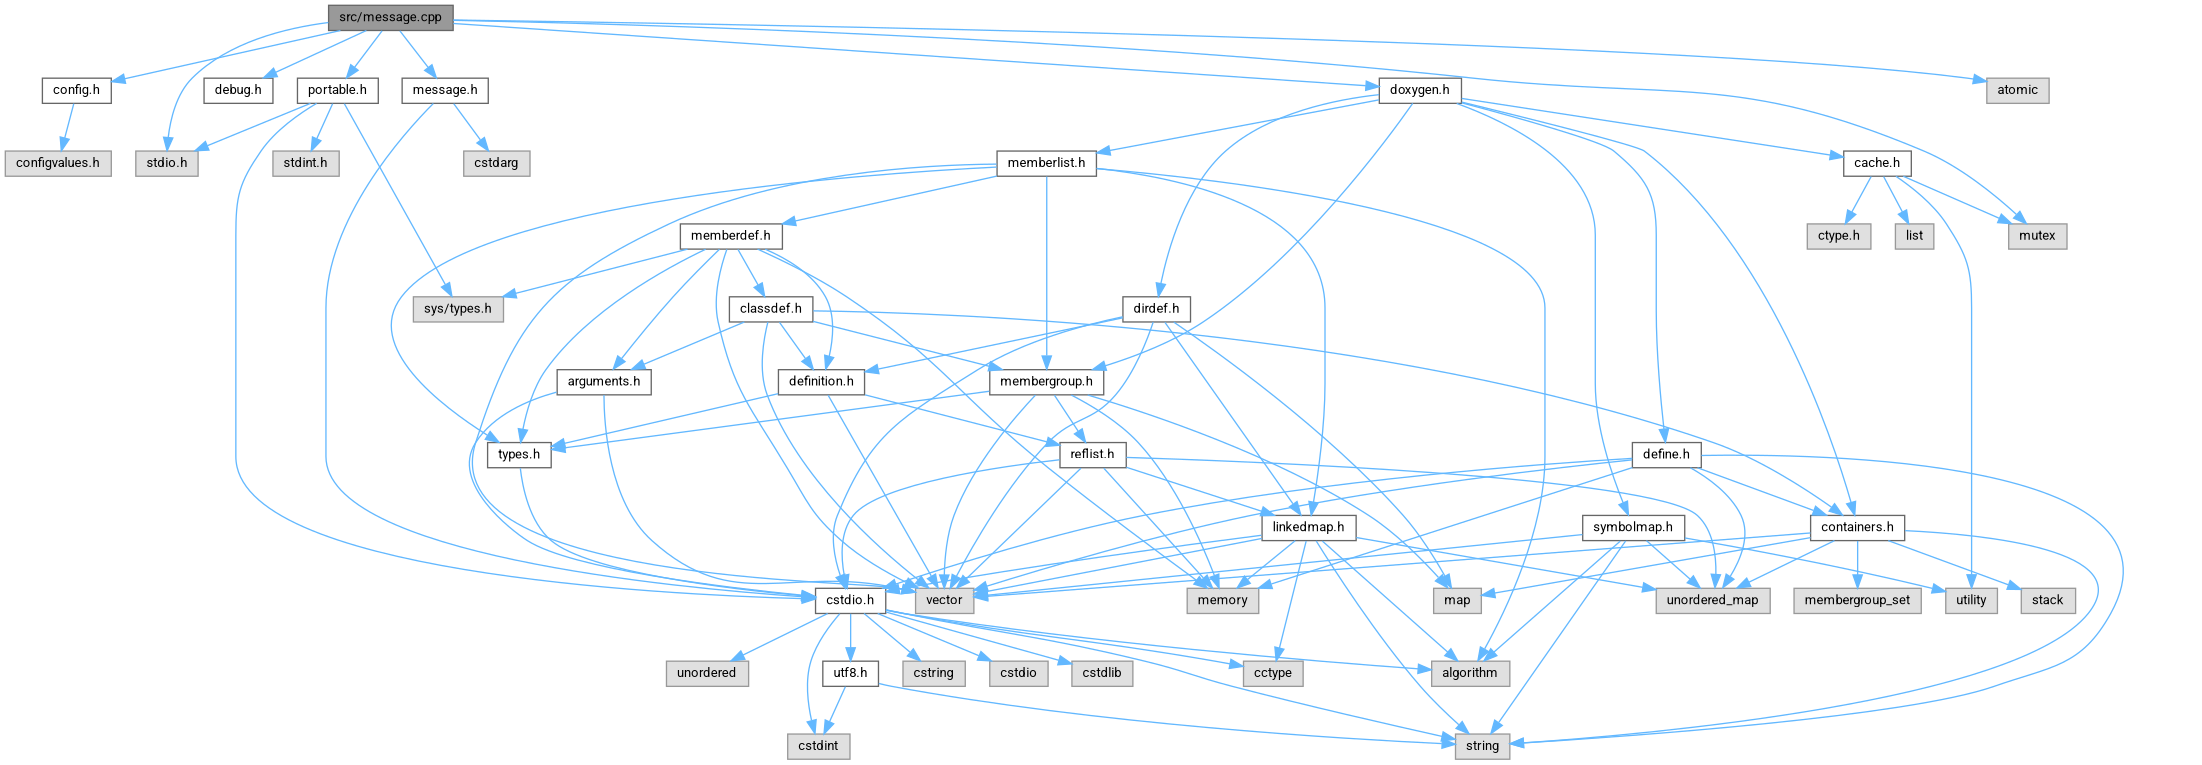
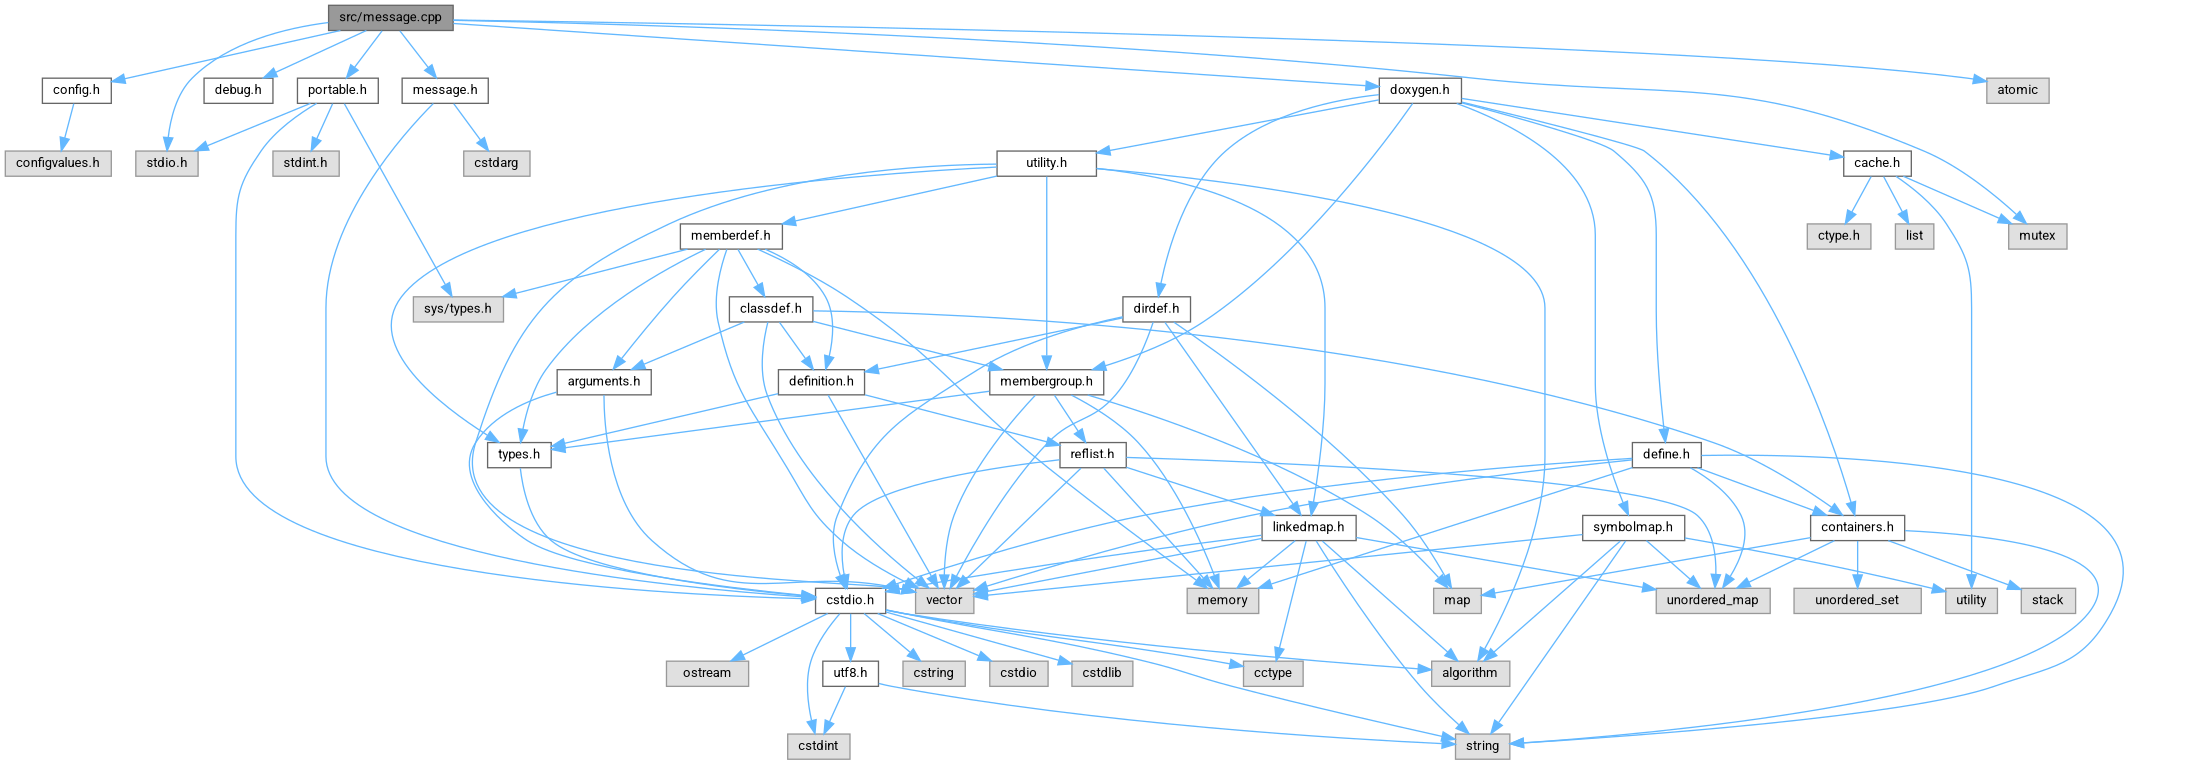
(1047, 164) -> (1047, 164)
(1399, 565) -> none
(1858, 601) -> (1858, 601)
(708, 674) -> (708, 674)
